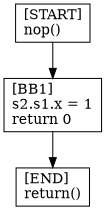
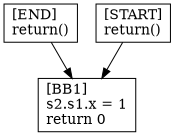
(53, 23) -> (133, 23)
(53, 145) -> (59, 56)
